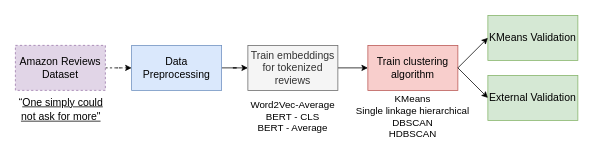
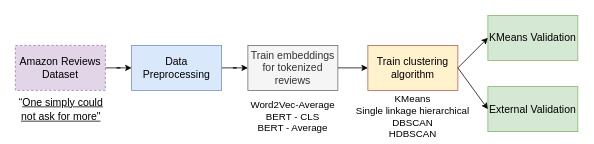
(119, 68) -> (119, 68)
(413, 68) -> (413, 68)
(533, 98) -> (533, 109)
